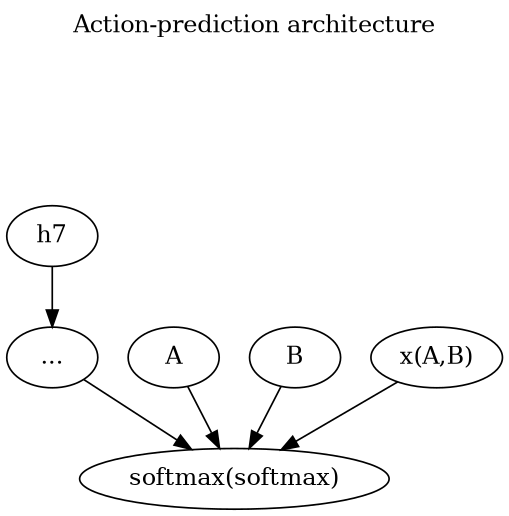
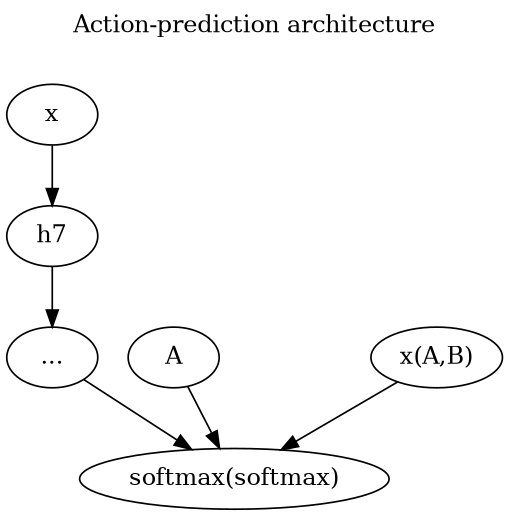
none -> (52, 115)
(295, 357) -> none
